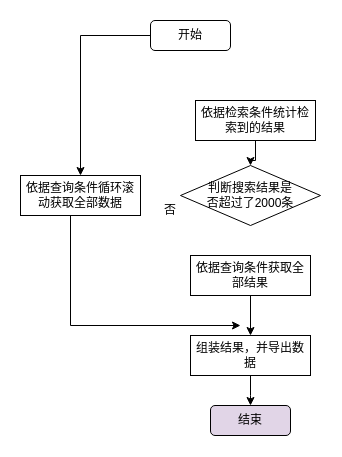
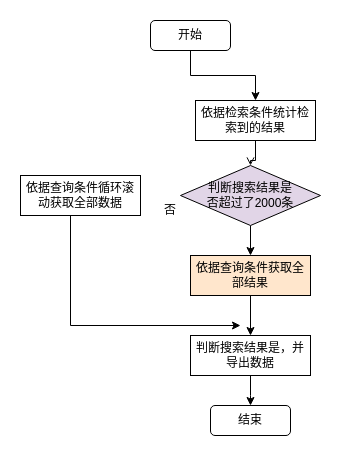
(81, 67) -> (220, 76)
(253, 161) -> (253, 161)
(251, 196) -> (251, 196)
none -> (251, 245)
(251, 276) -> (251, 276)
(251, 356) -> (251, 356)
(251, 421) -> (251, 421)
